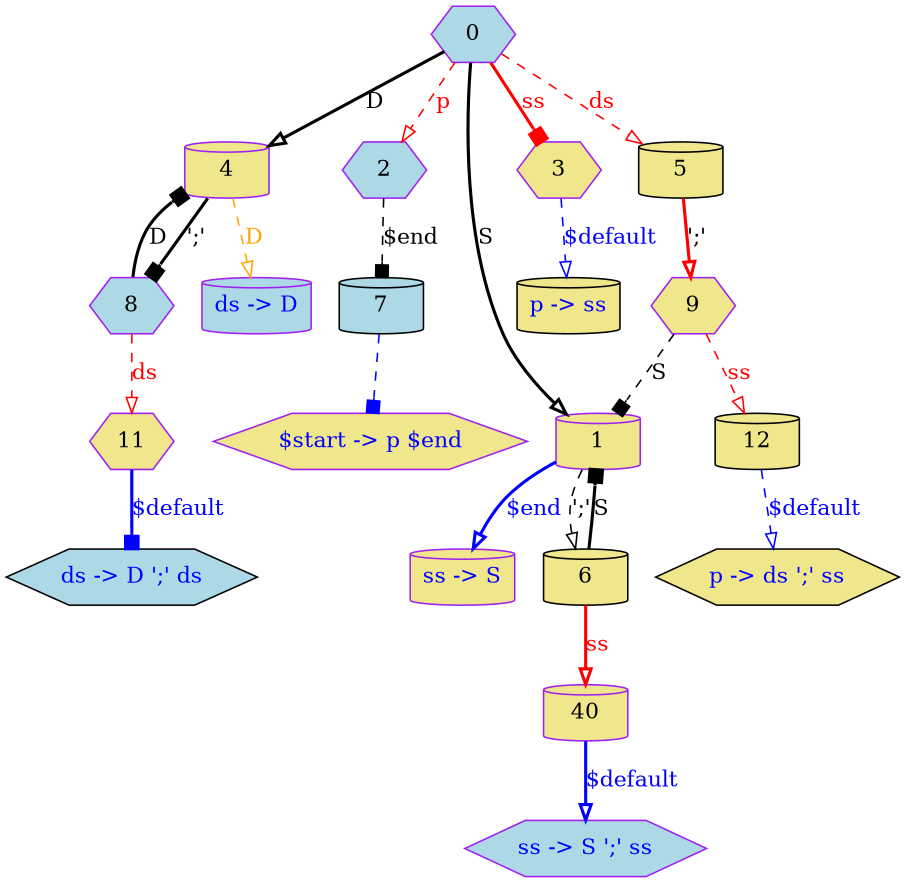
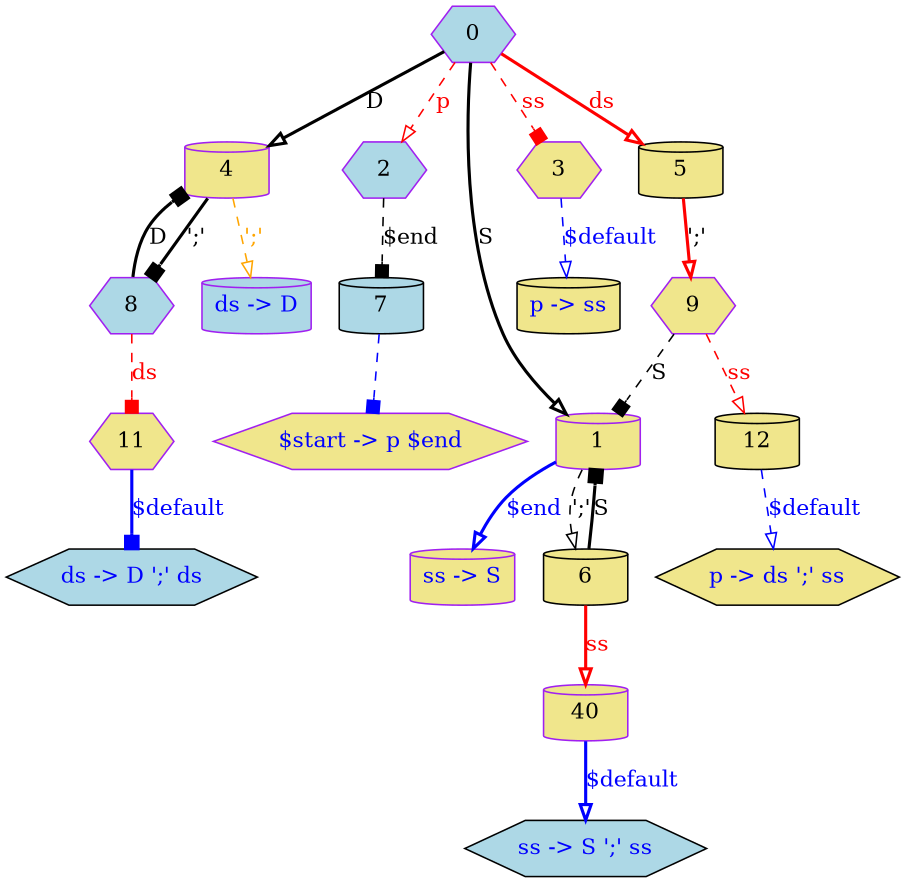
(565, 94) -> (565, 94)
(512, 96) -> (512, 96)
(254, 238) -> (254, 238)
(132, 366) -> (132, 366)
(586, 848) -> (586, 848)
